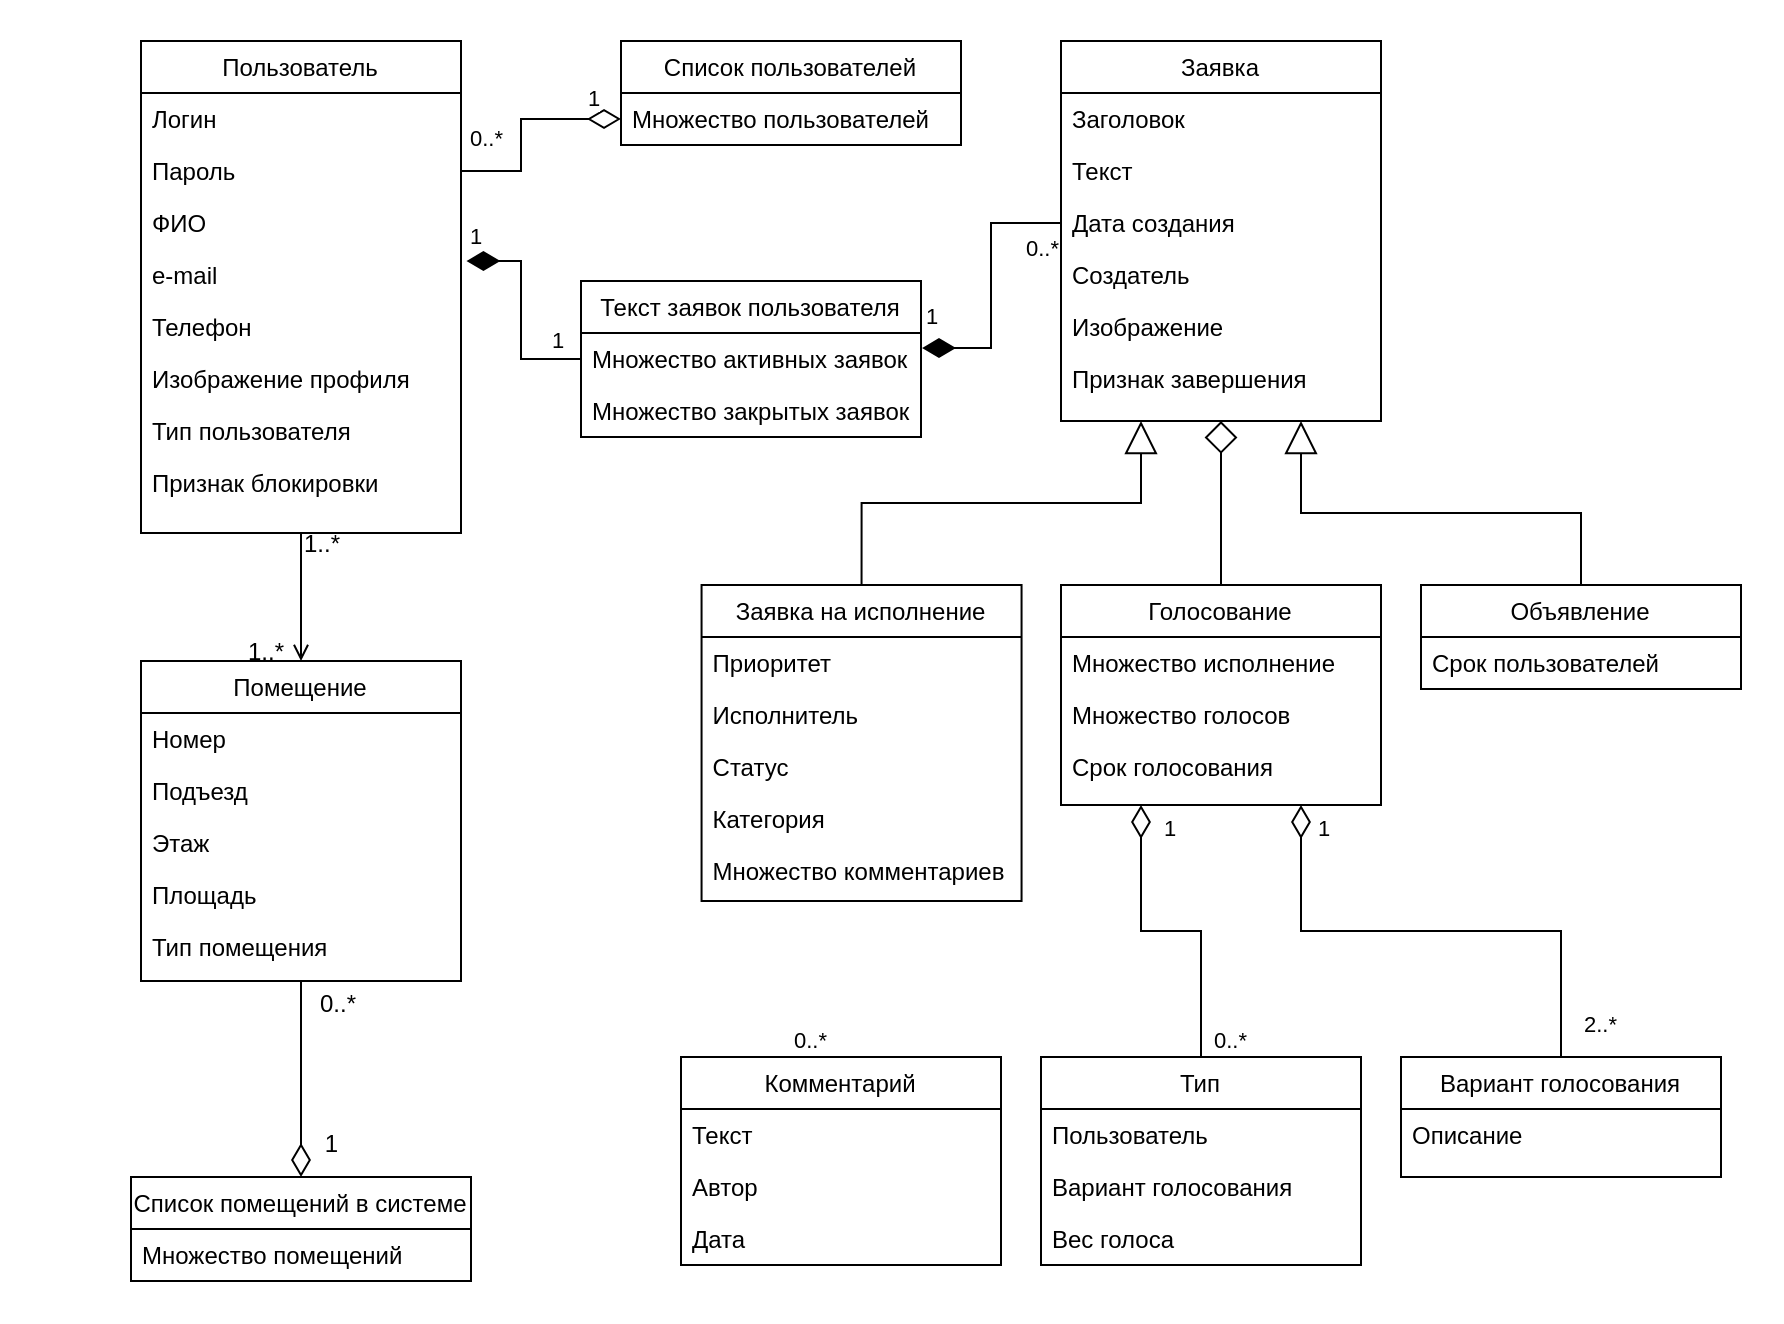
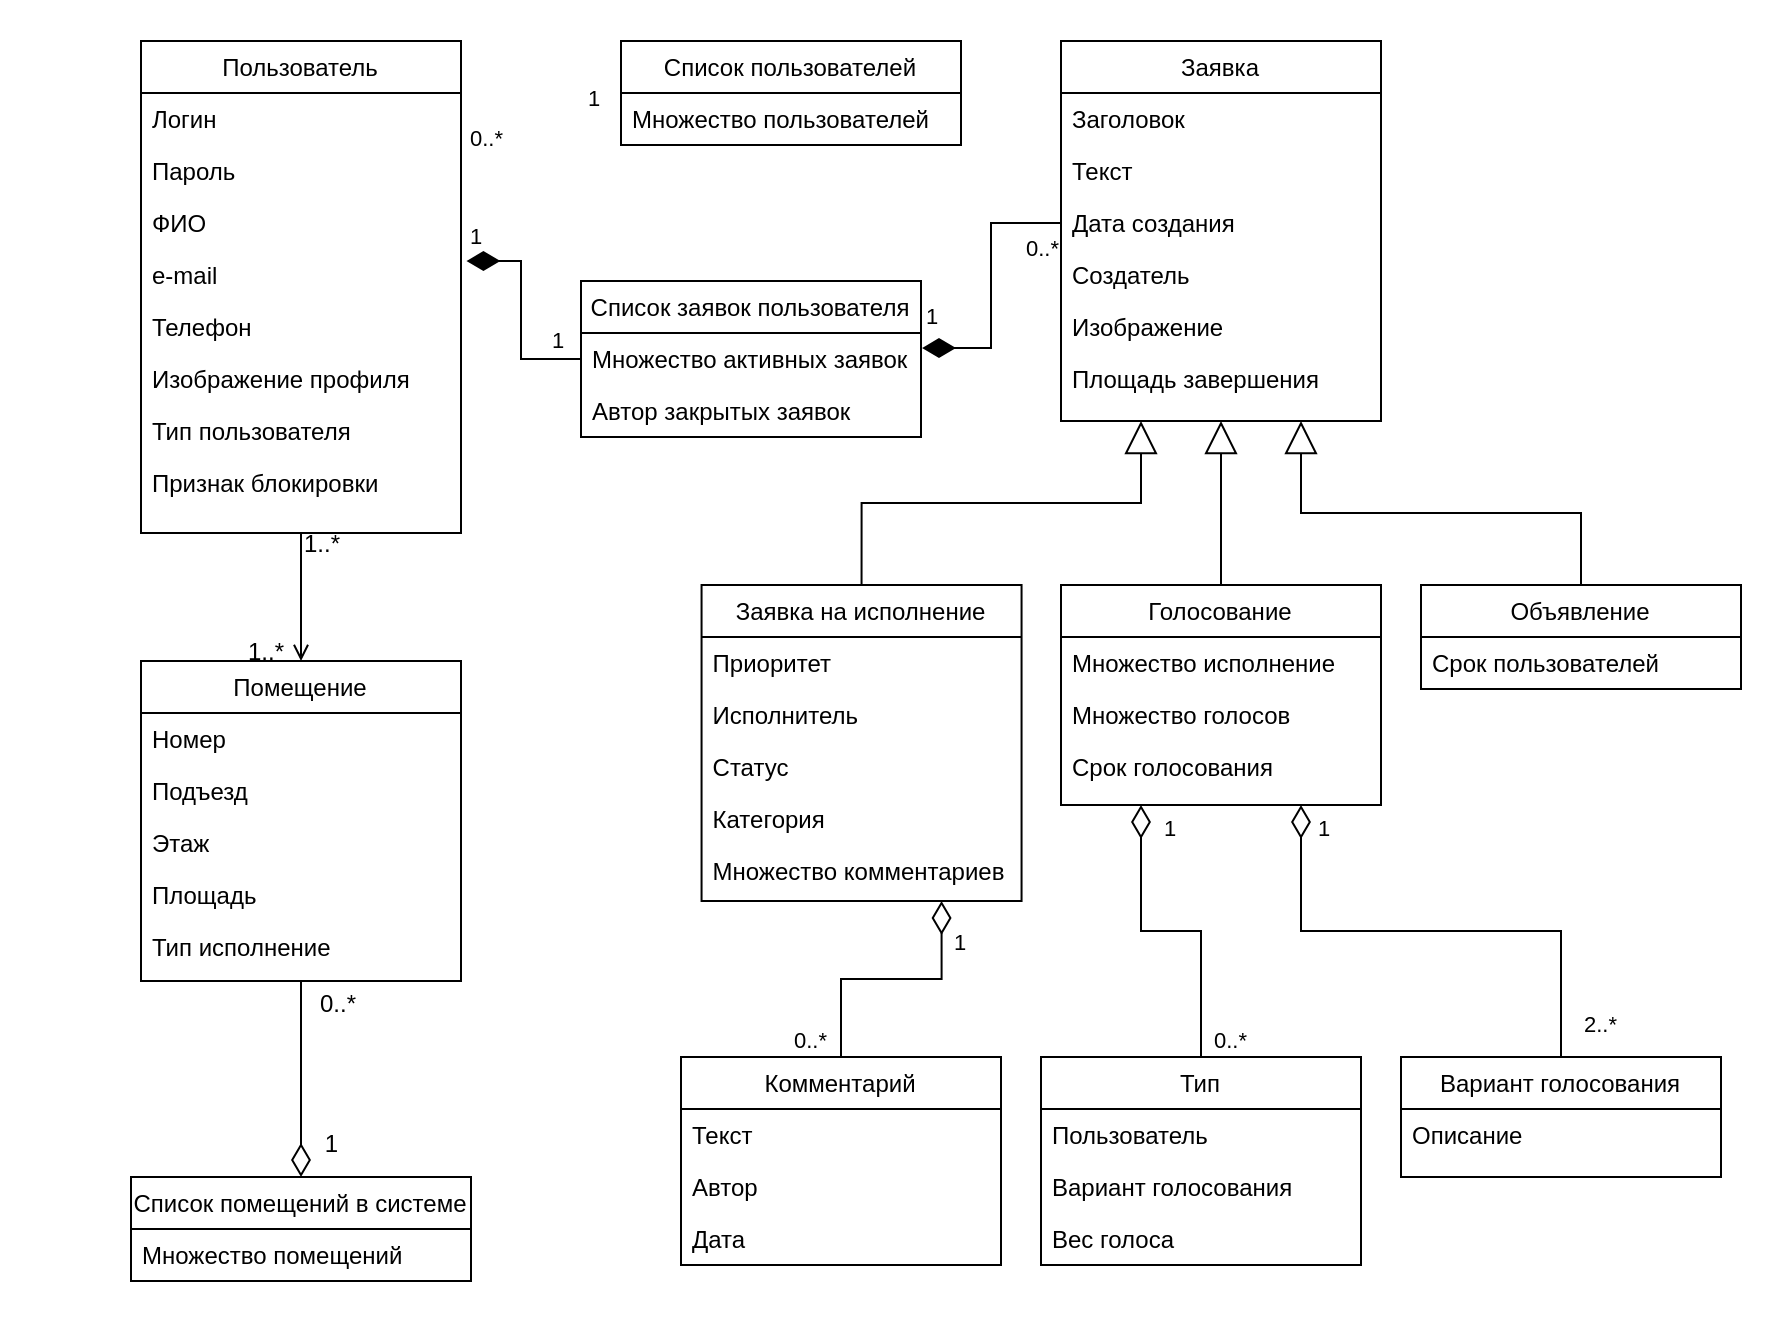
(521, 140) -> none
(750, 308) -> (750, 308)
(1190, 380) -> (1190, 380)
(754, 412) -> (727, 412)
(1221, 454) -> (1221, 454)
(236, 948) -> (243, 948)
none -> (875, 979)
